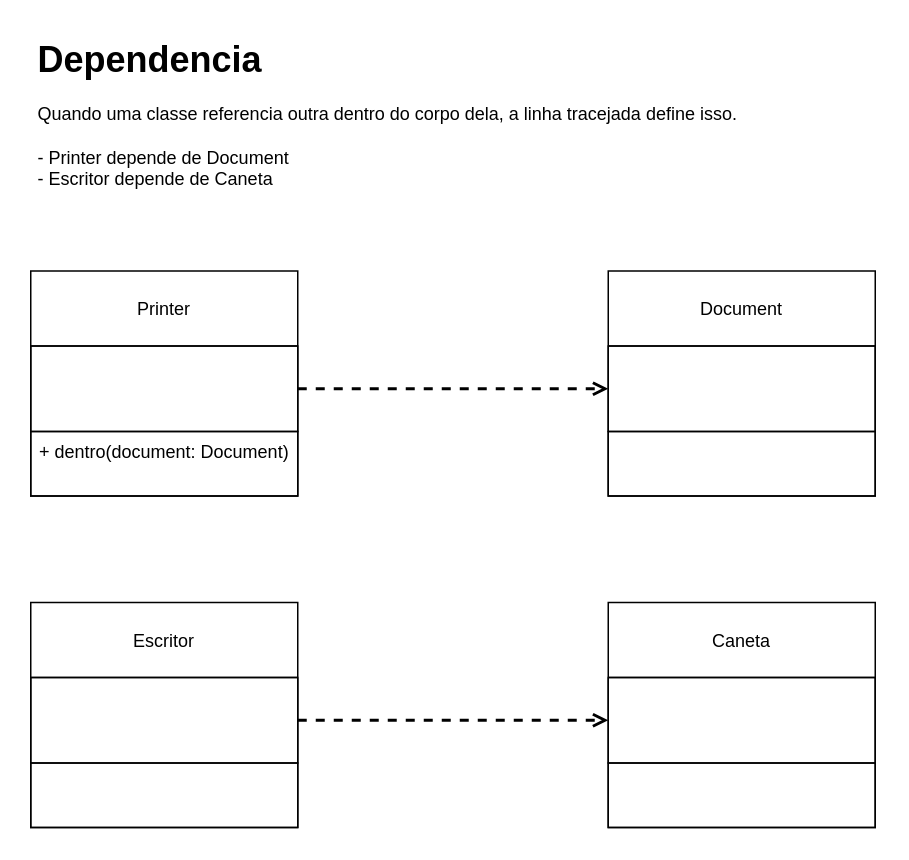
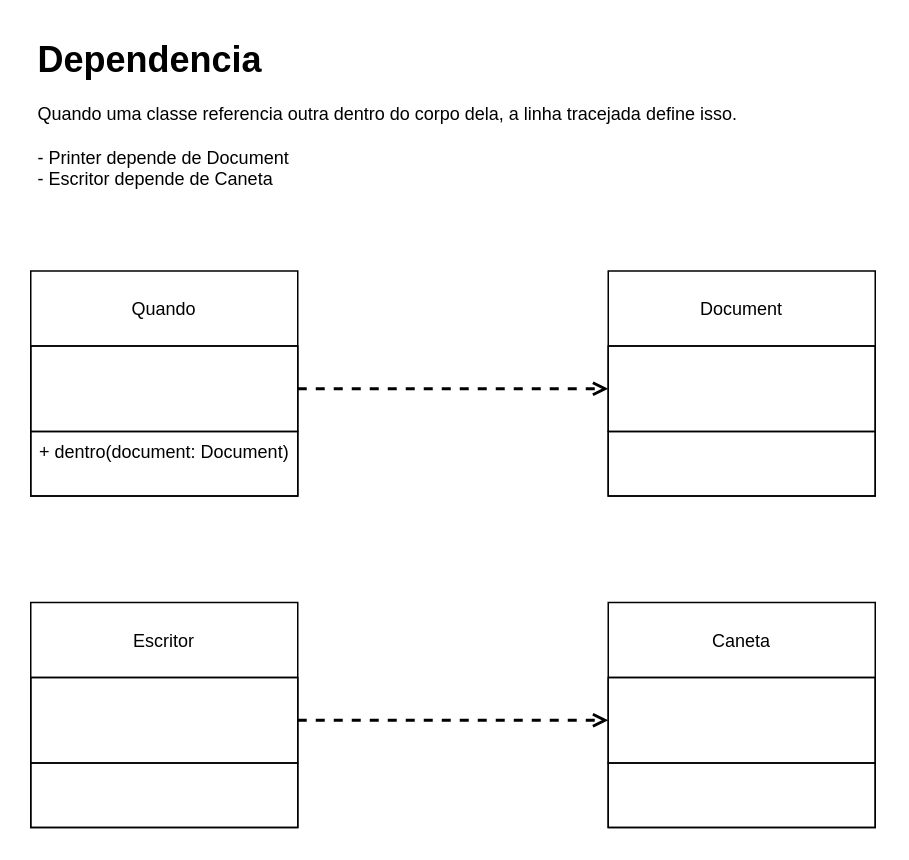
(164, 309) -> (164, 309)
